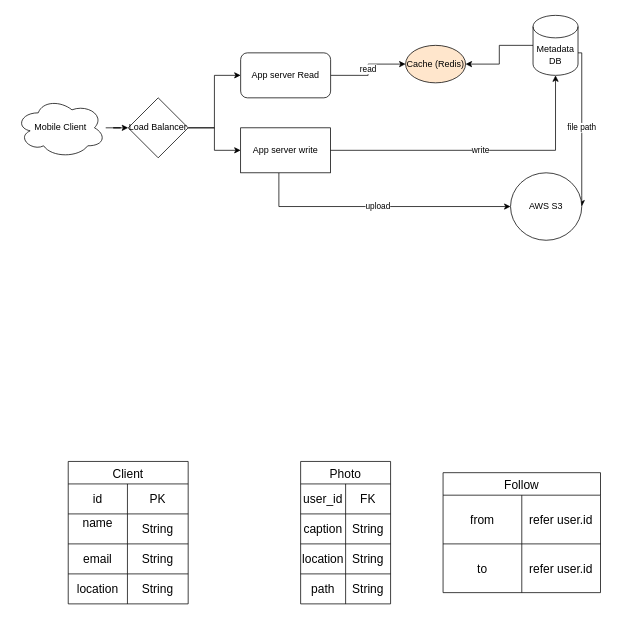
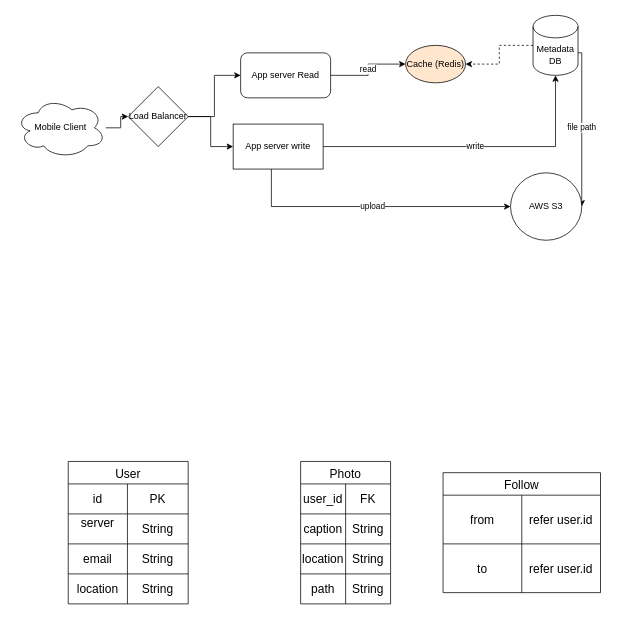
(499, 53) -> (499, 53)
(158, 128) -> (158, 117)
(285, 150) -> (278, 147)
(128, 474) -> (128, 474)
(98, 529) -> (98, 529)
